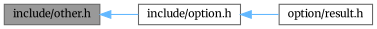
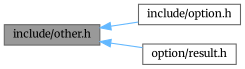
(265, 14) -> (127, 45)
